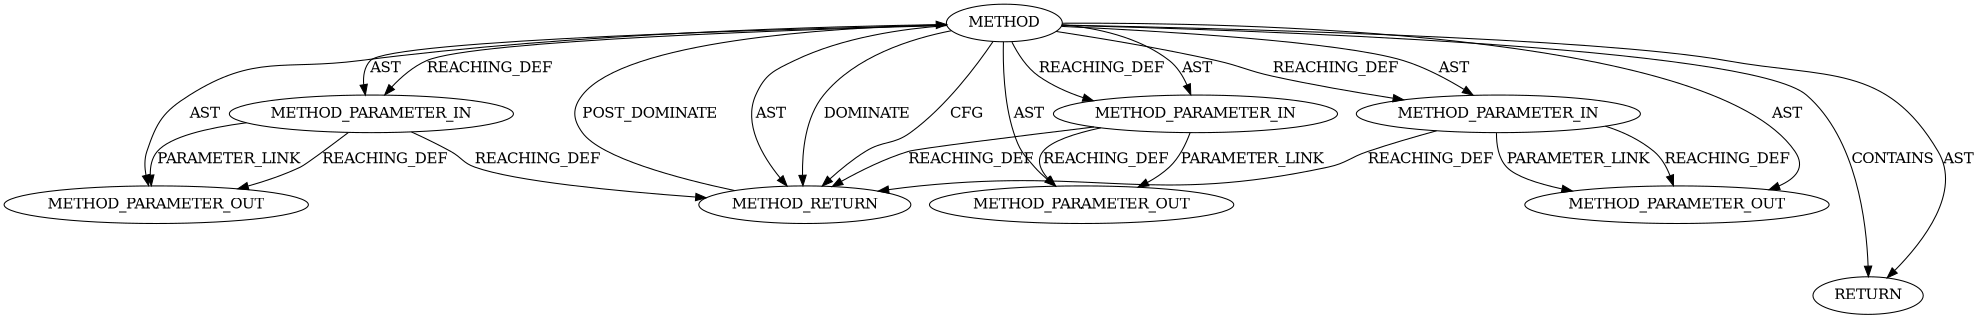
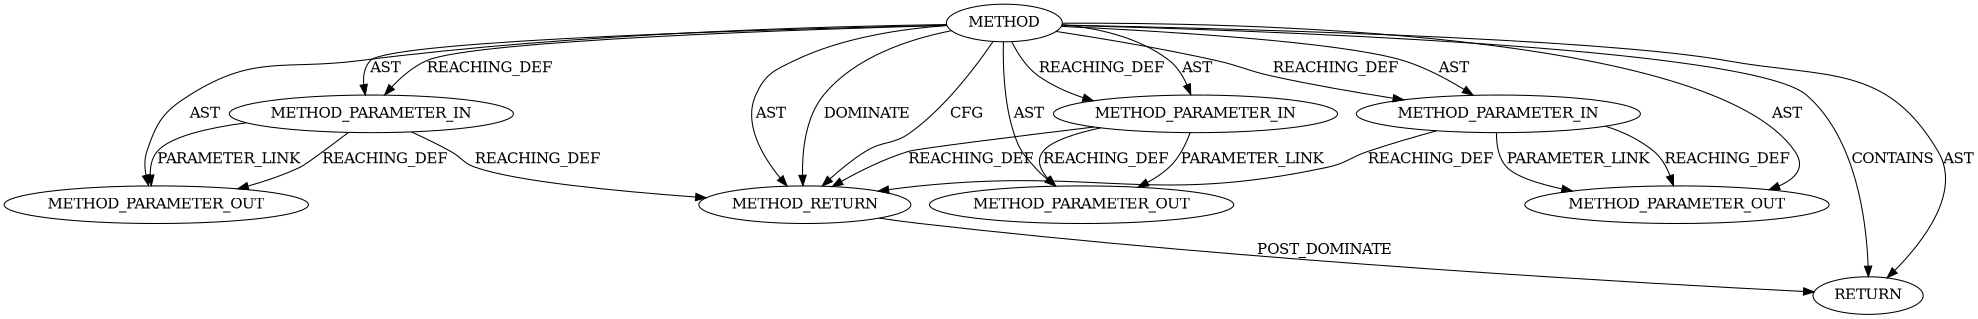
(653, 58) -> (1341, 262)
